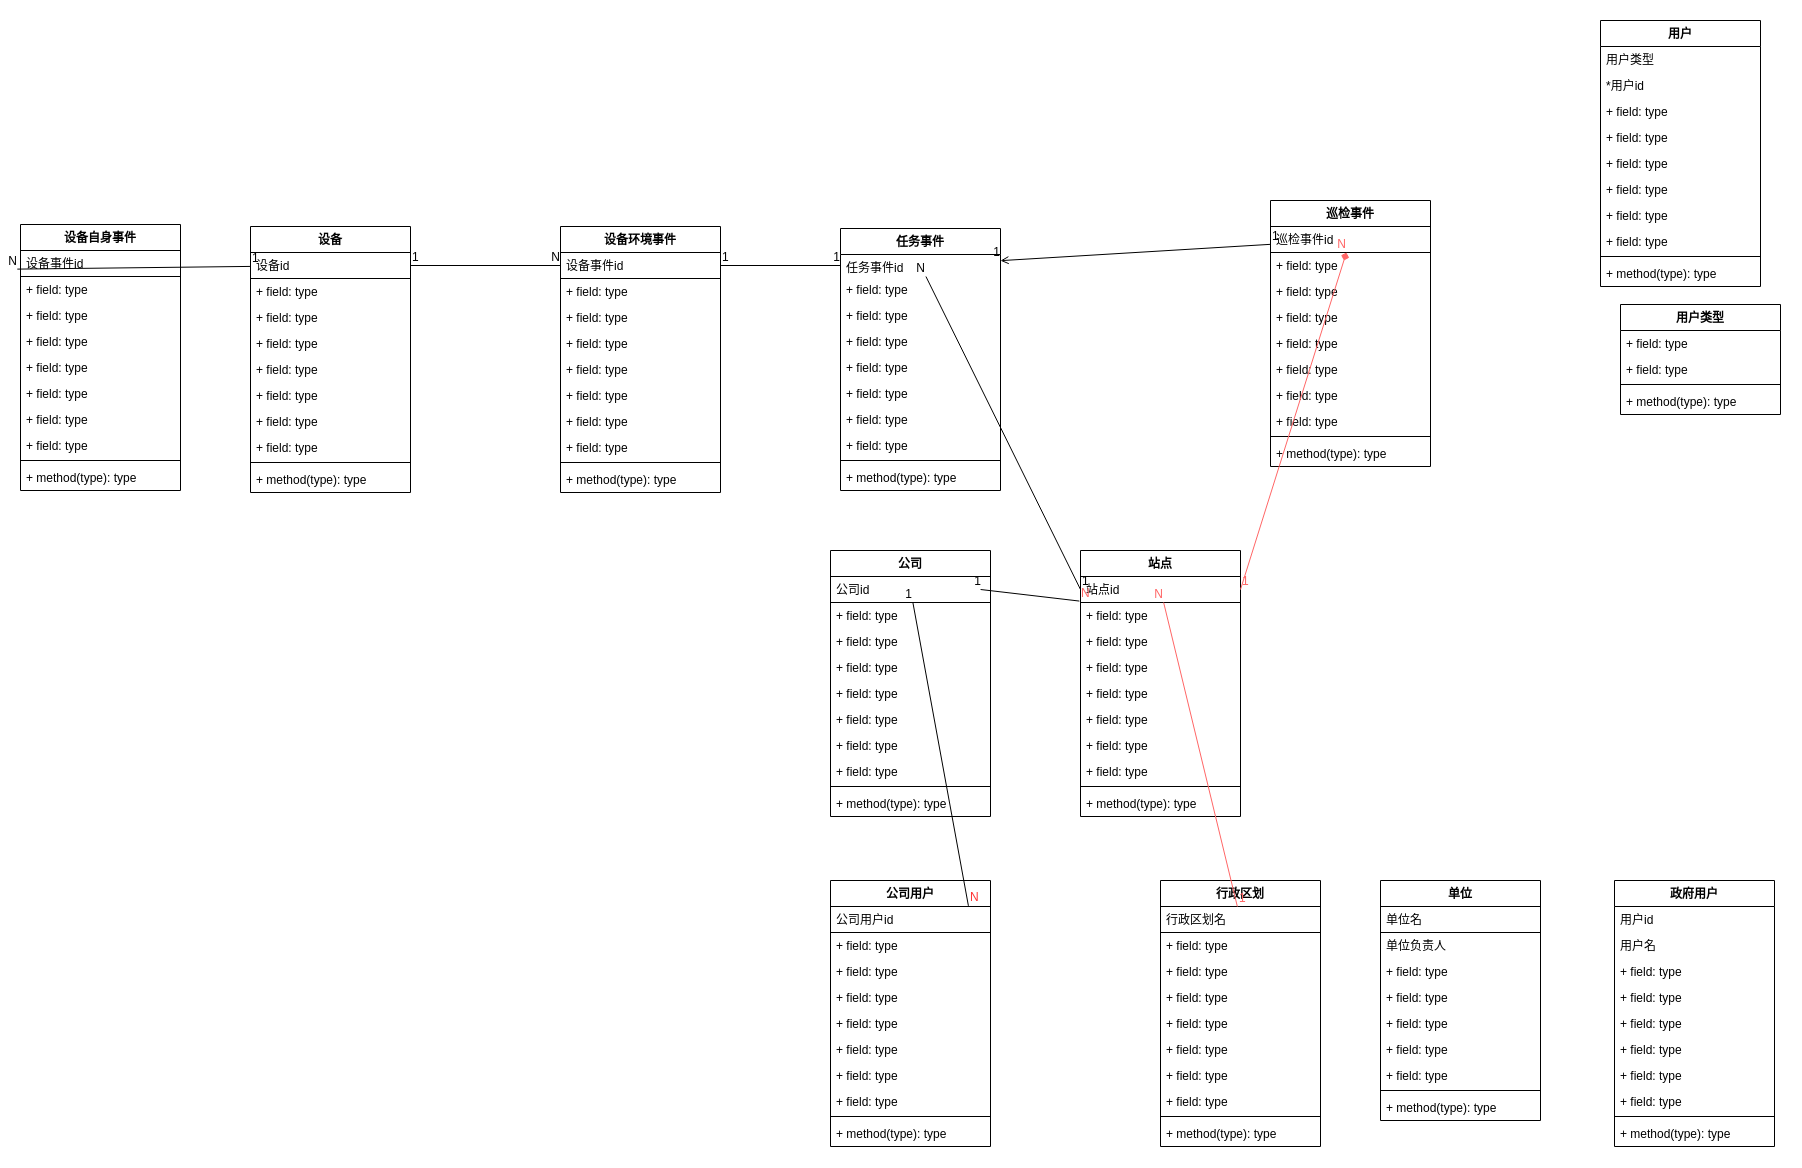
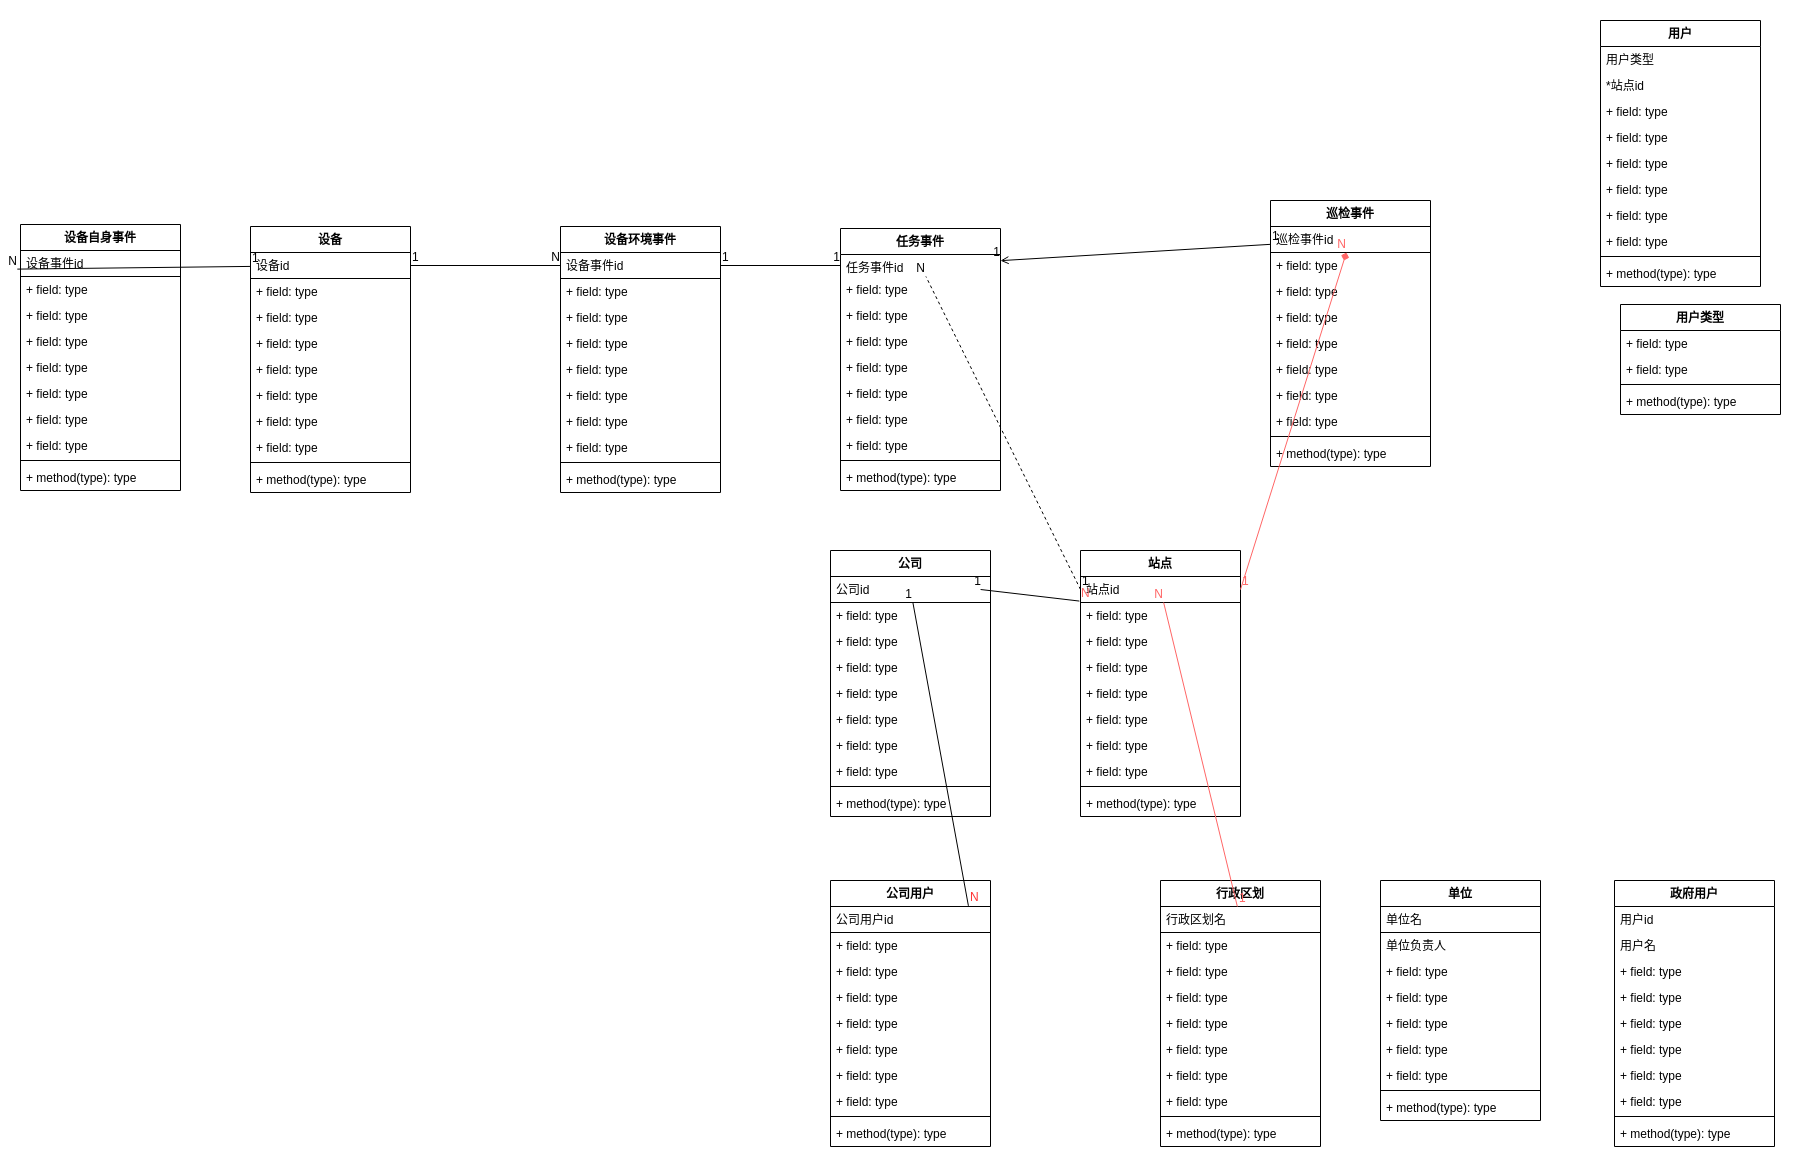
(1627, 86) -> (1627, 86)
(1040, 508) -> (1040, 508)
